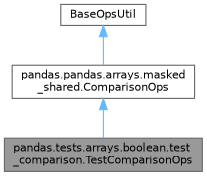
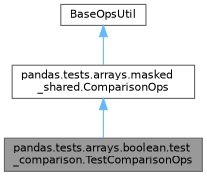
(103, 82) -> (103, 82)
